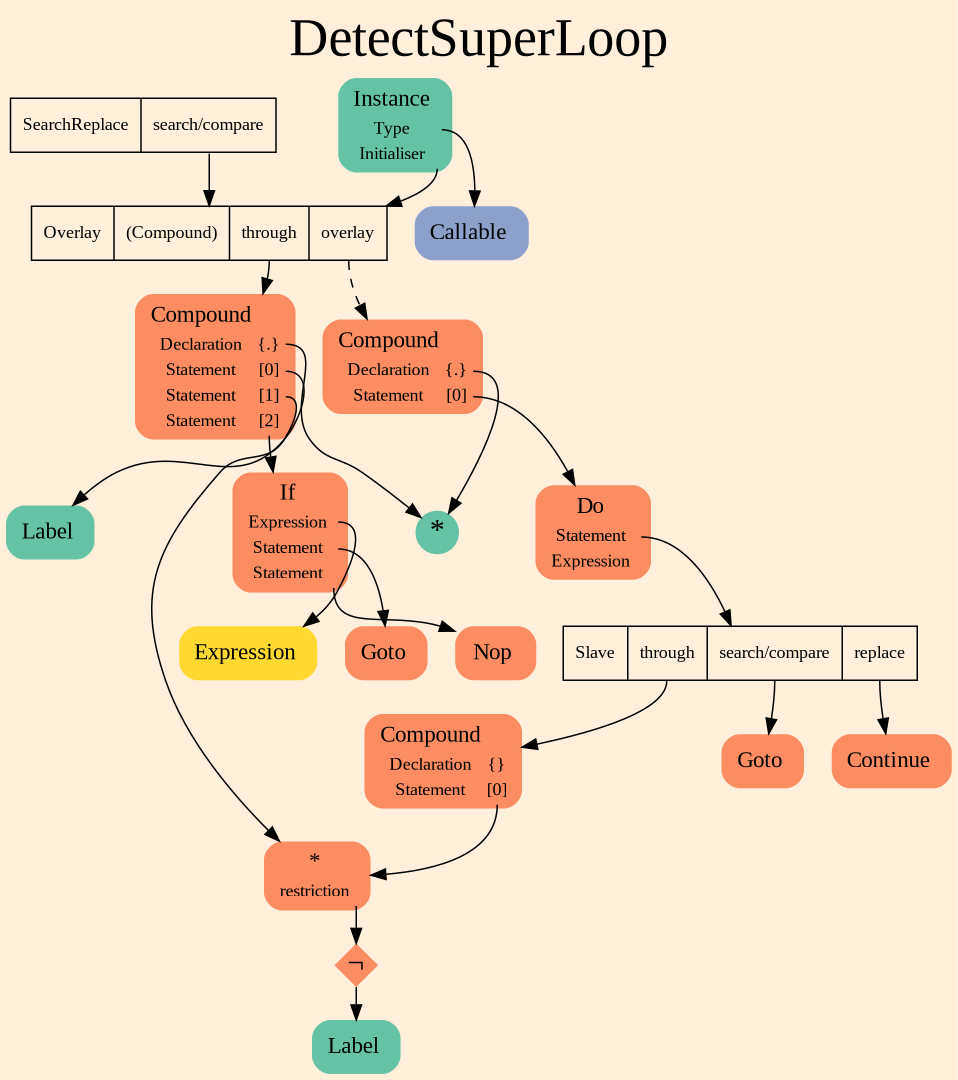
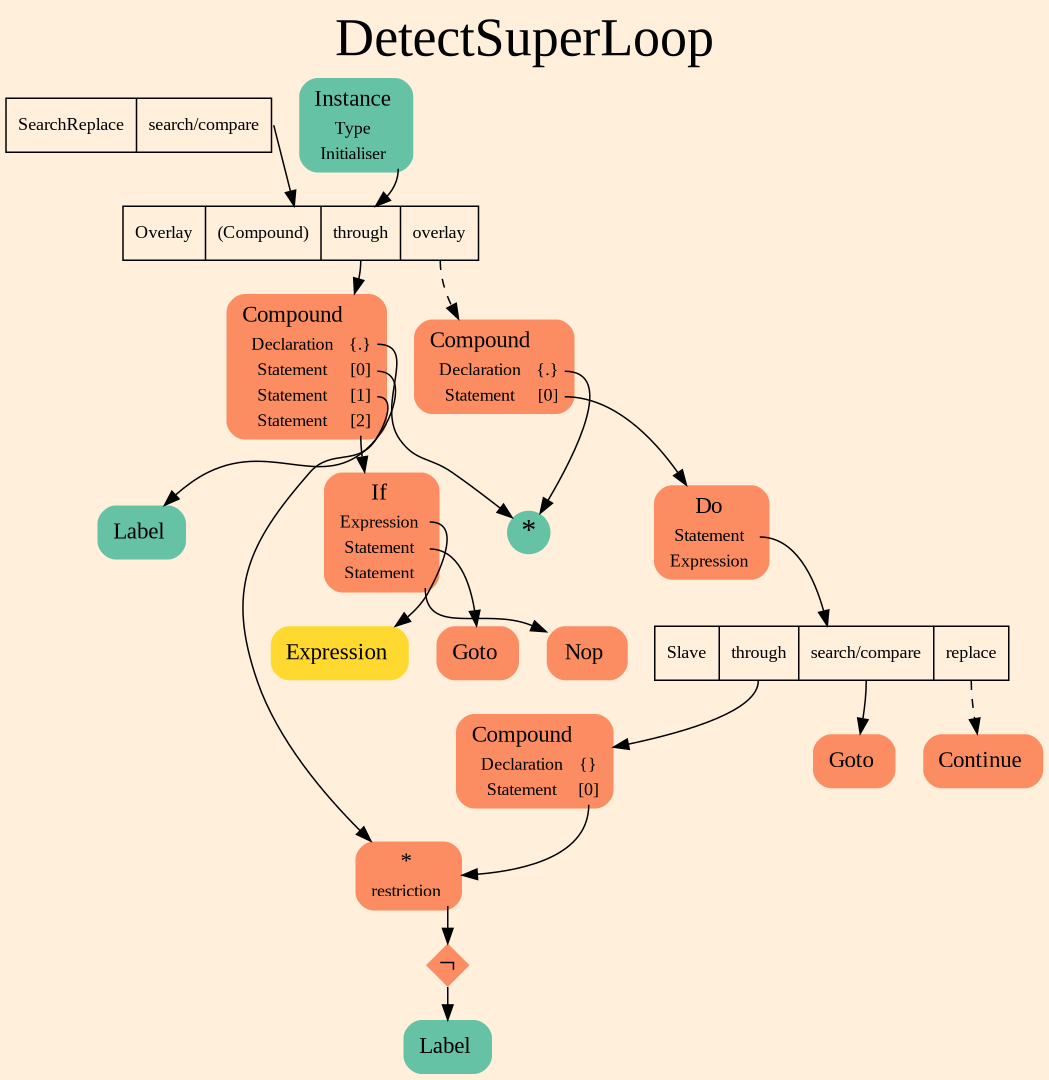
(472, 233) -> none
(881, 700) -> (972, 700)
